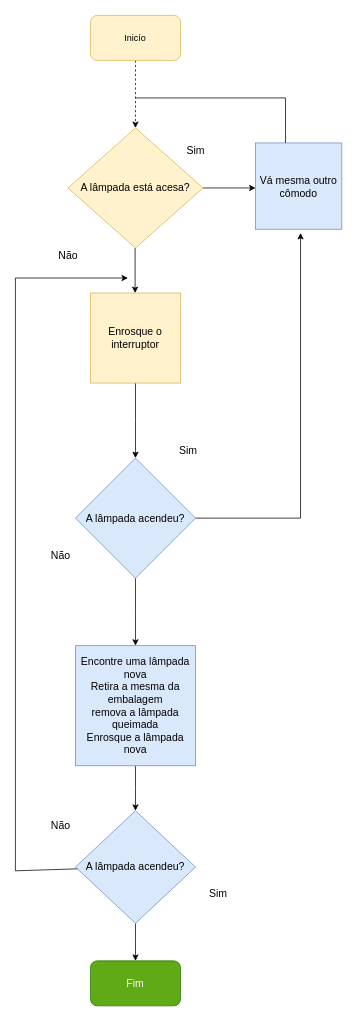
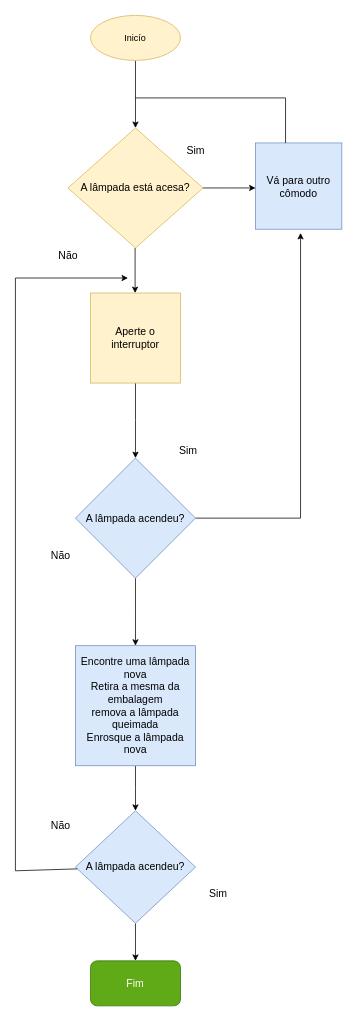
(135, 38) -> (135, 38)
(135, 92) -> (135, 92)
(299, 186) -> (299, 186)
(135, 338) -> (135, 338)
